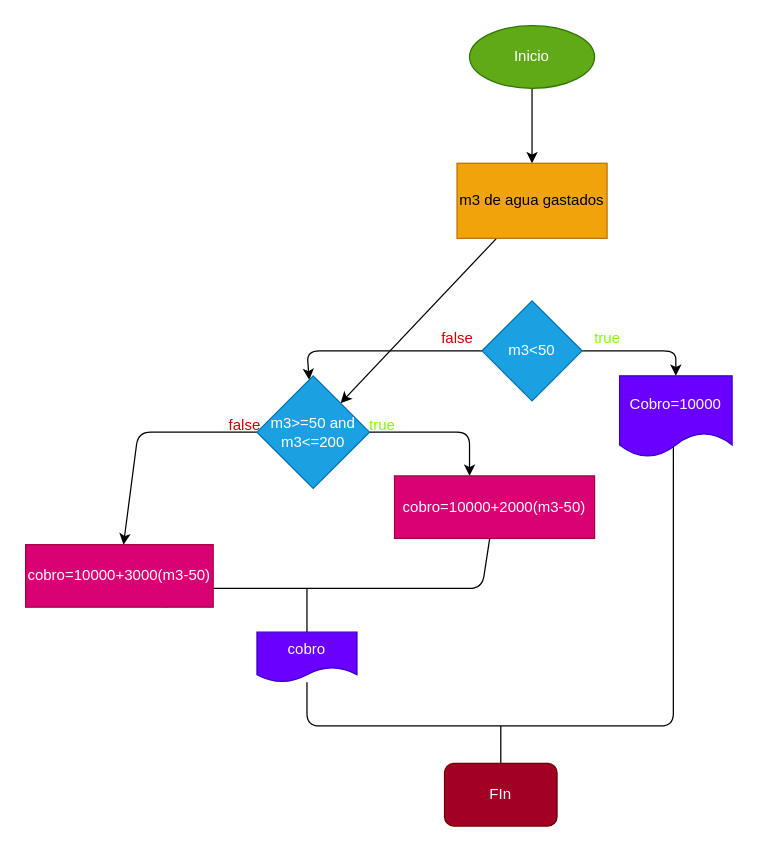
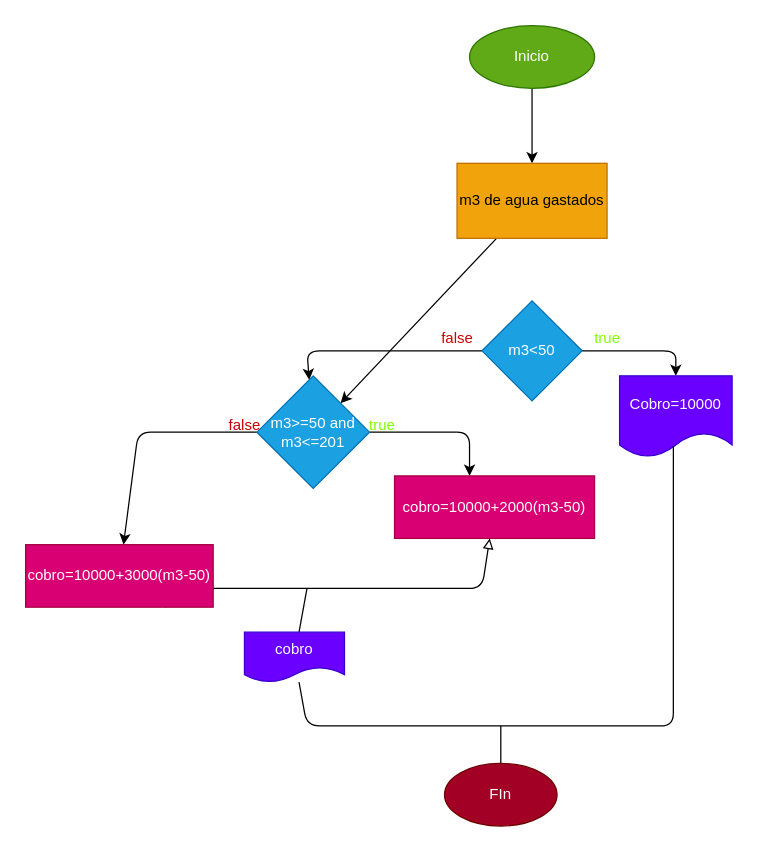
(313, 432) -> (313, 432)
(488, 545) -> (488, 550)
(307, 657) -> (294, 657)
(501, 794) -> (501, 794)
